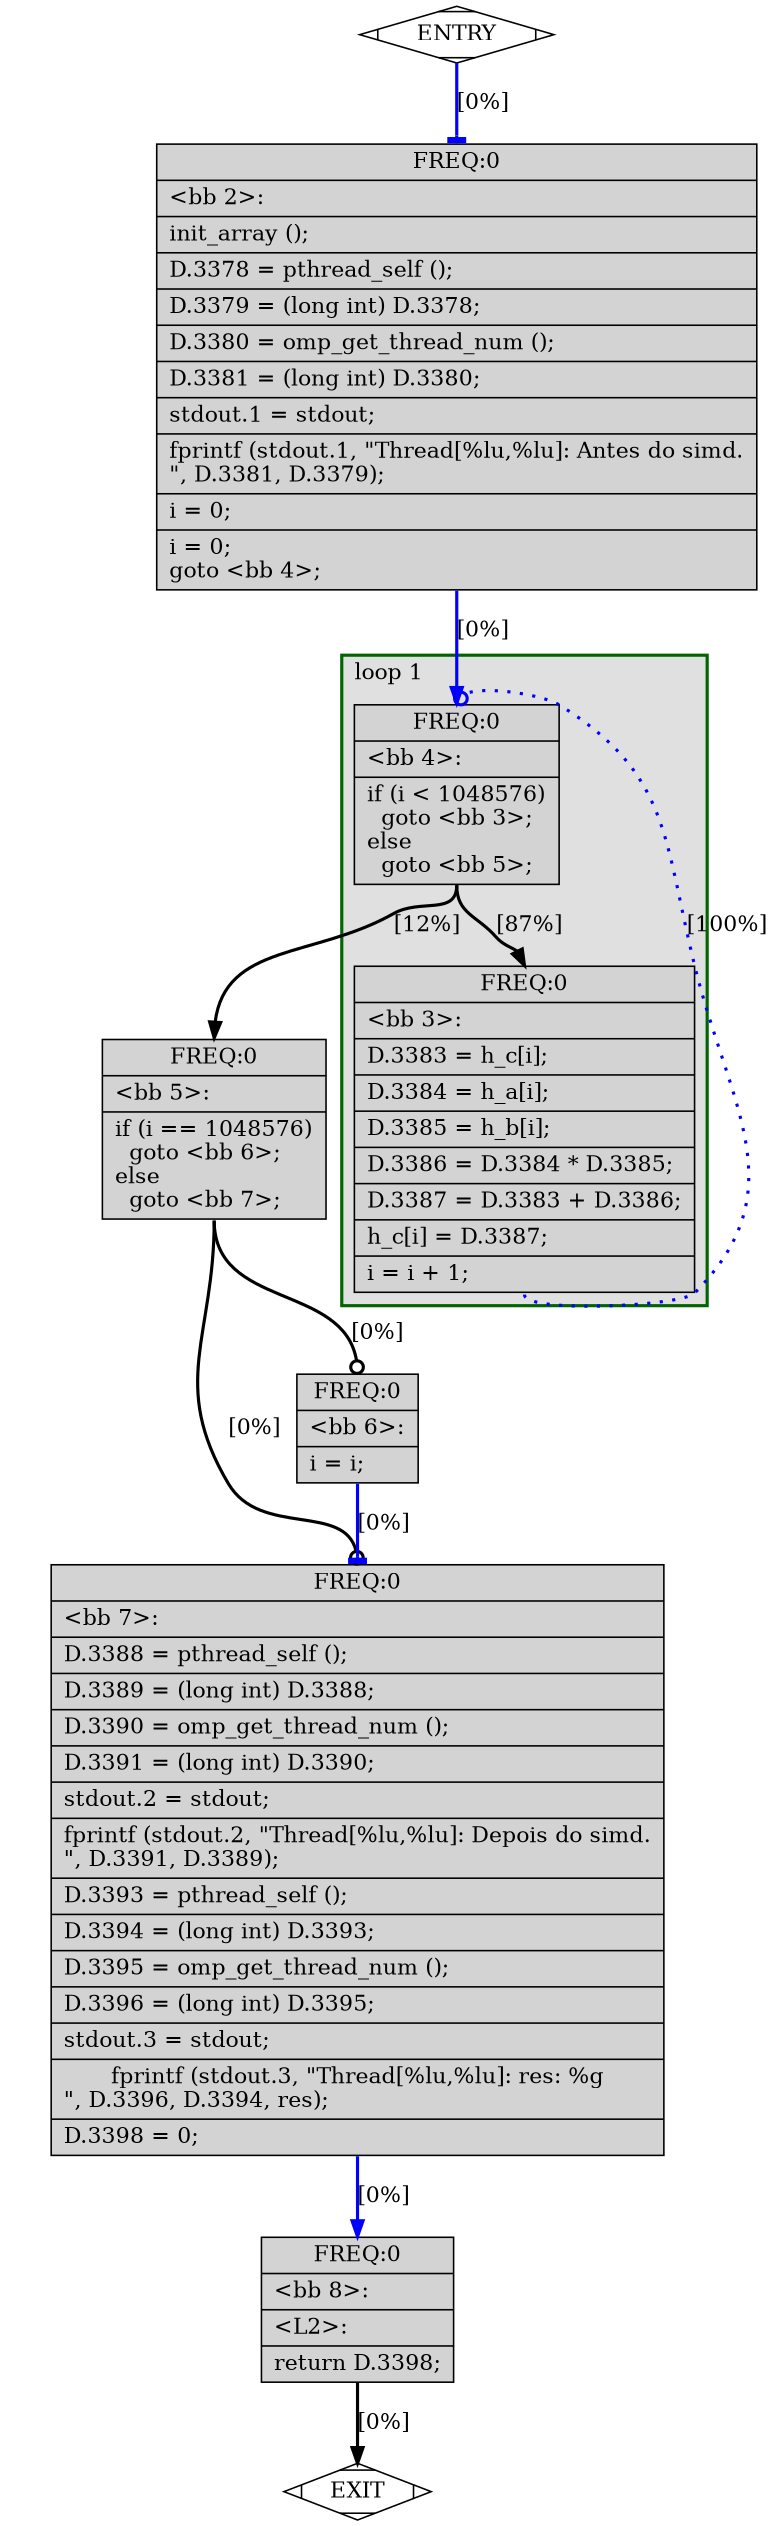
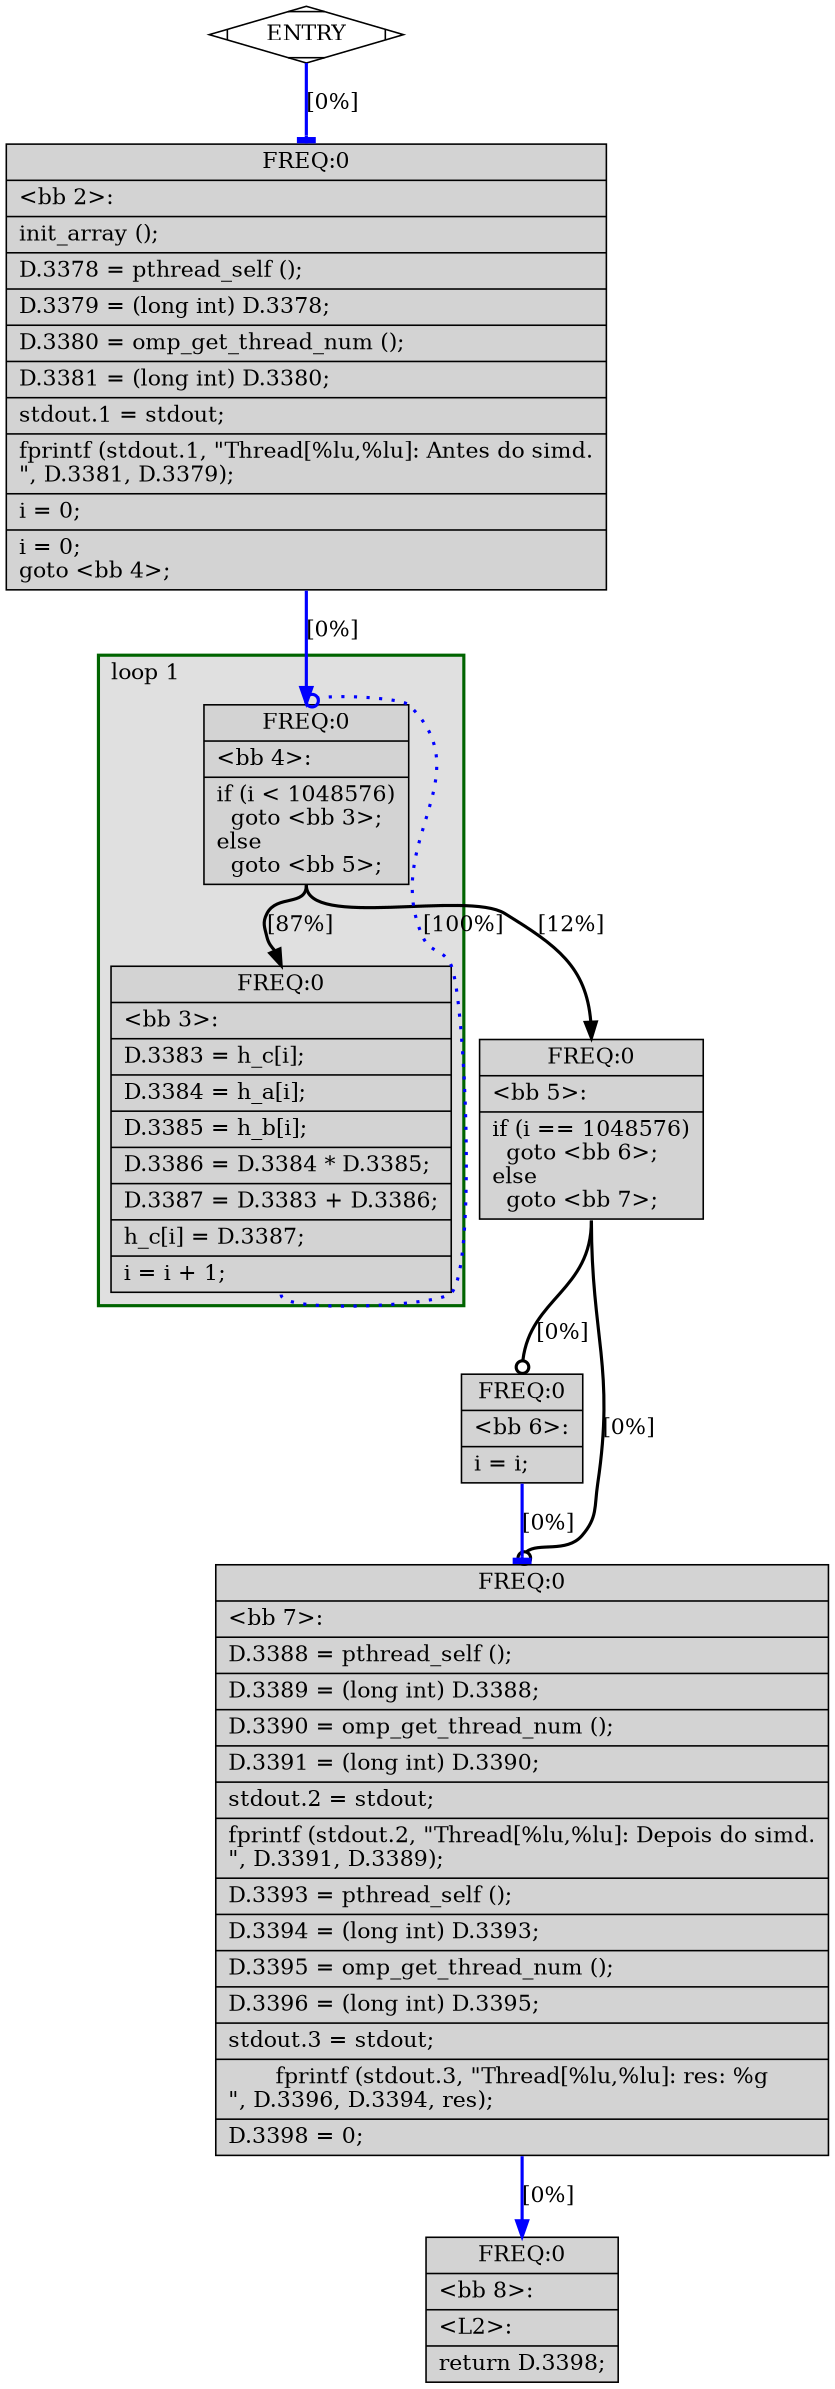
(358, 2492) -> none
